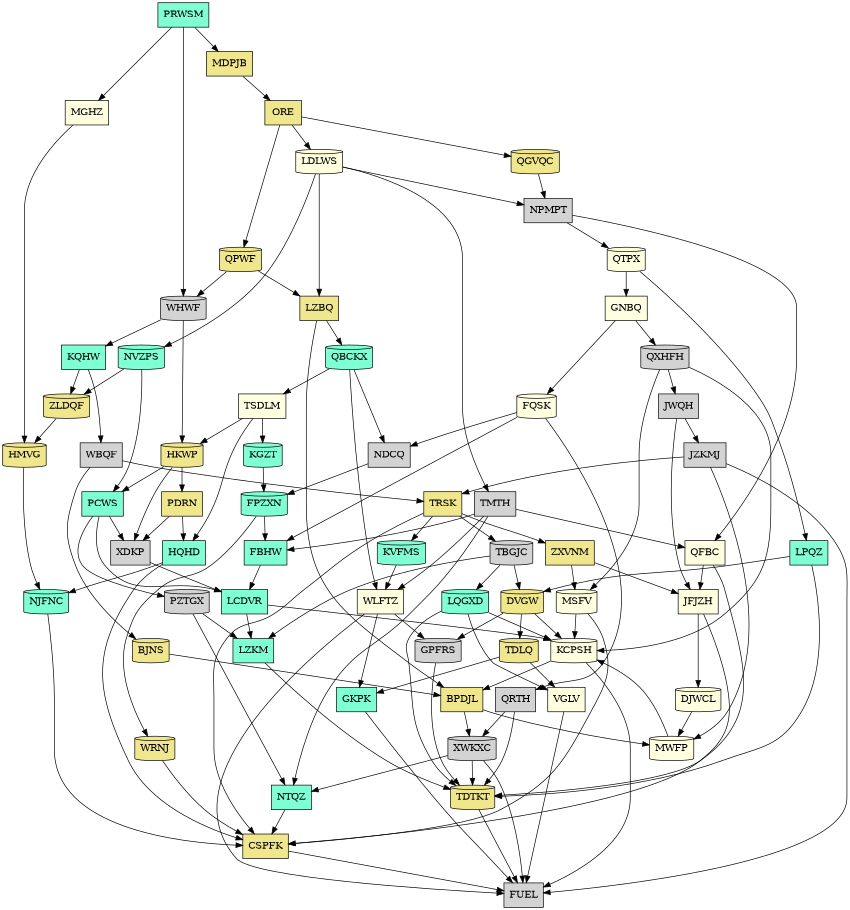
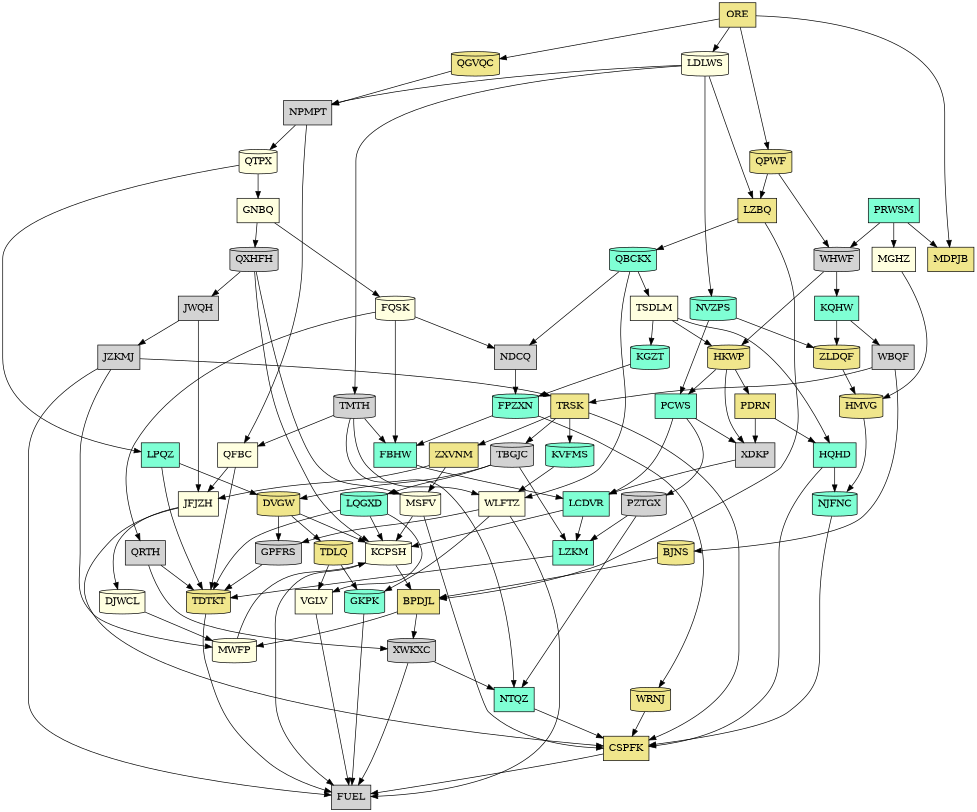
(254, 86) -> (925, 66)
(495, 504) -> (355, 406)
(357, 700) -> (365, 602)
(472, 770) -> none
